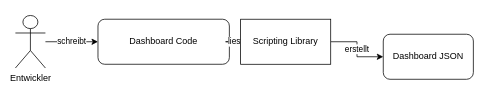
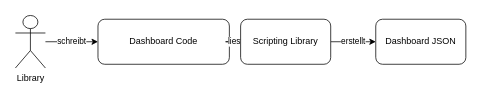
(285, 42) -> (285, 42)
(428, 57) -> (420, 42)
(31, 79) -> (31, 79)
